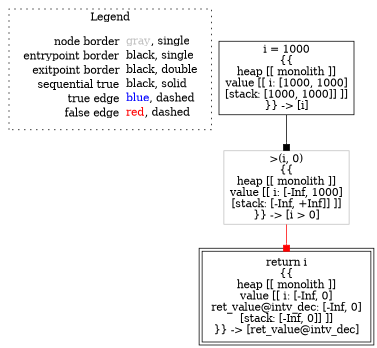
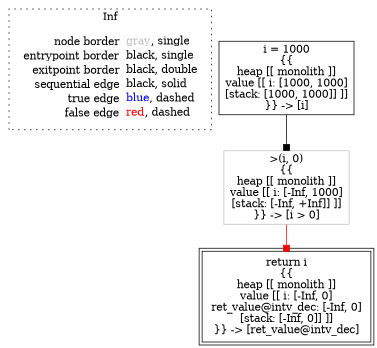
(110, 18) -> (110, 18)
(80, 85) -> (79, 85)
